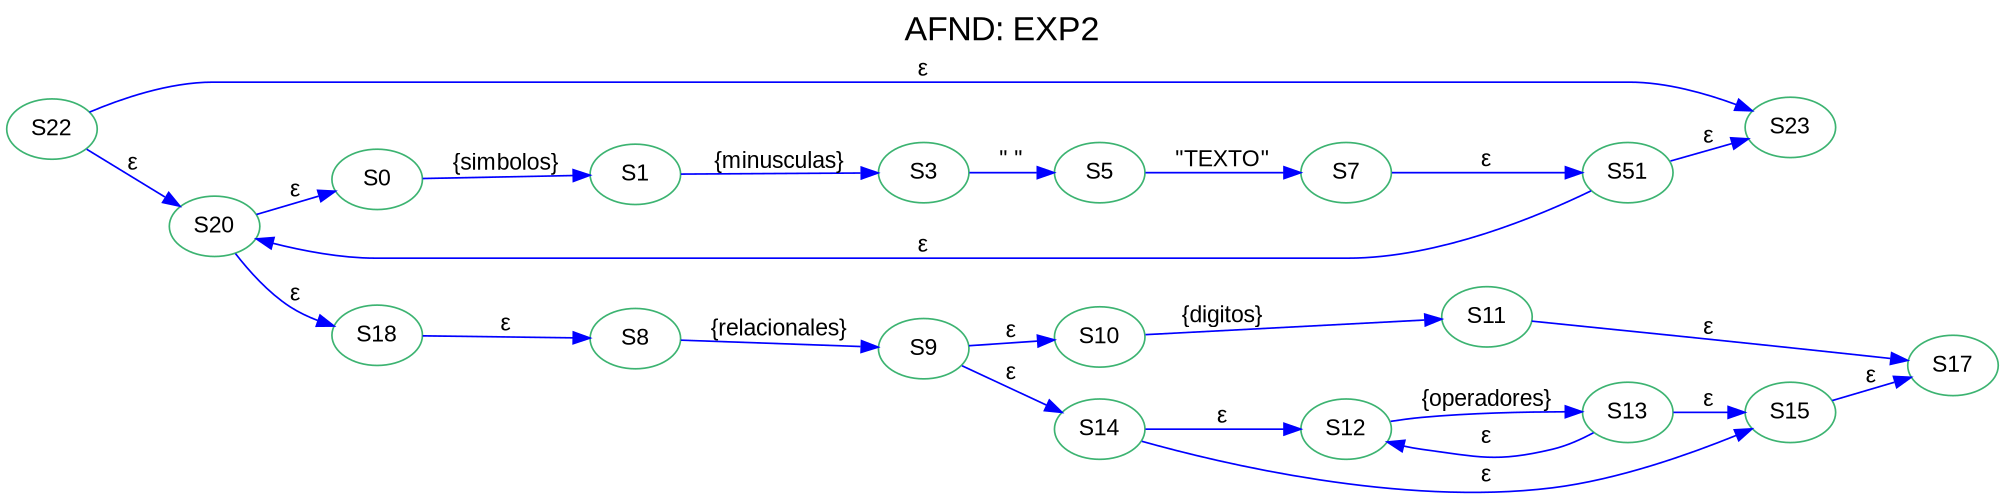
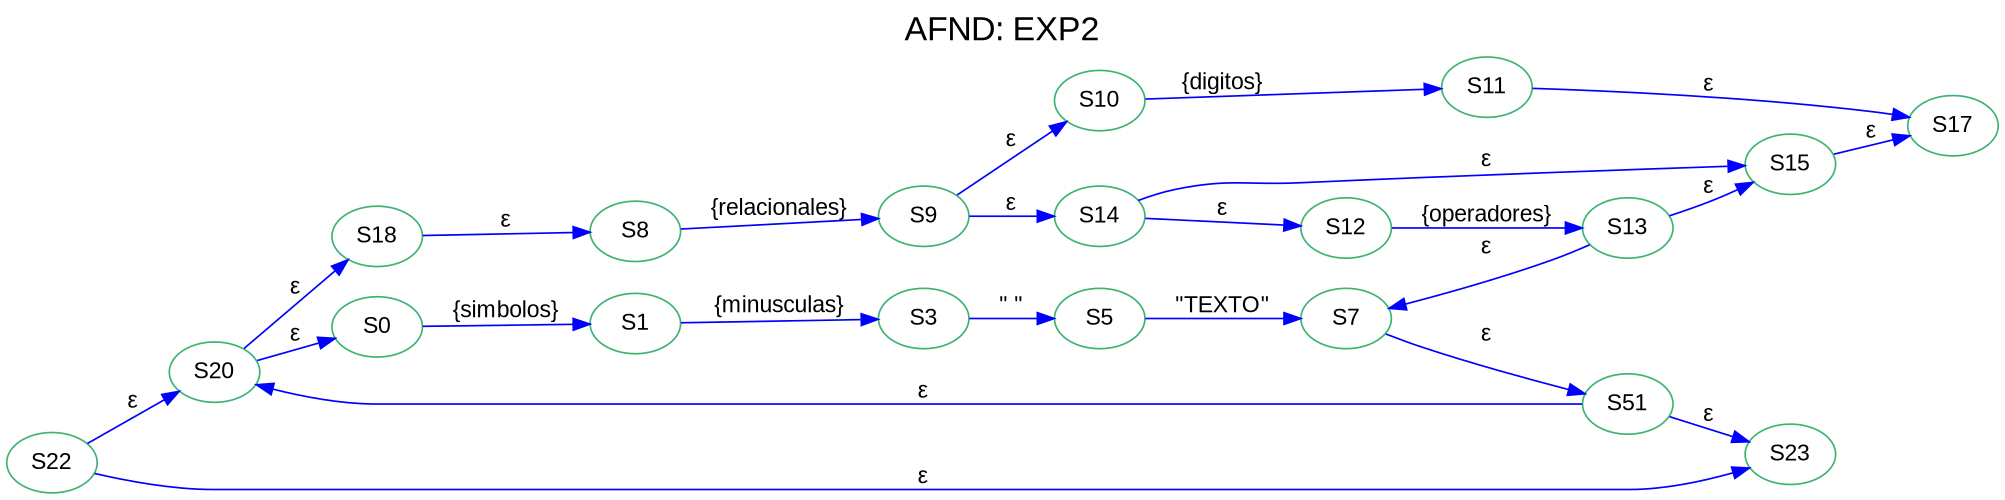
(1500, 457) -> (1499, 278)
